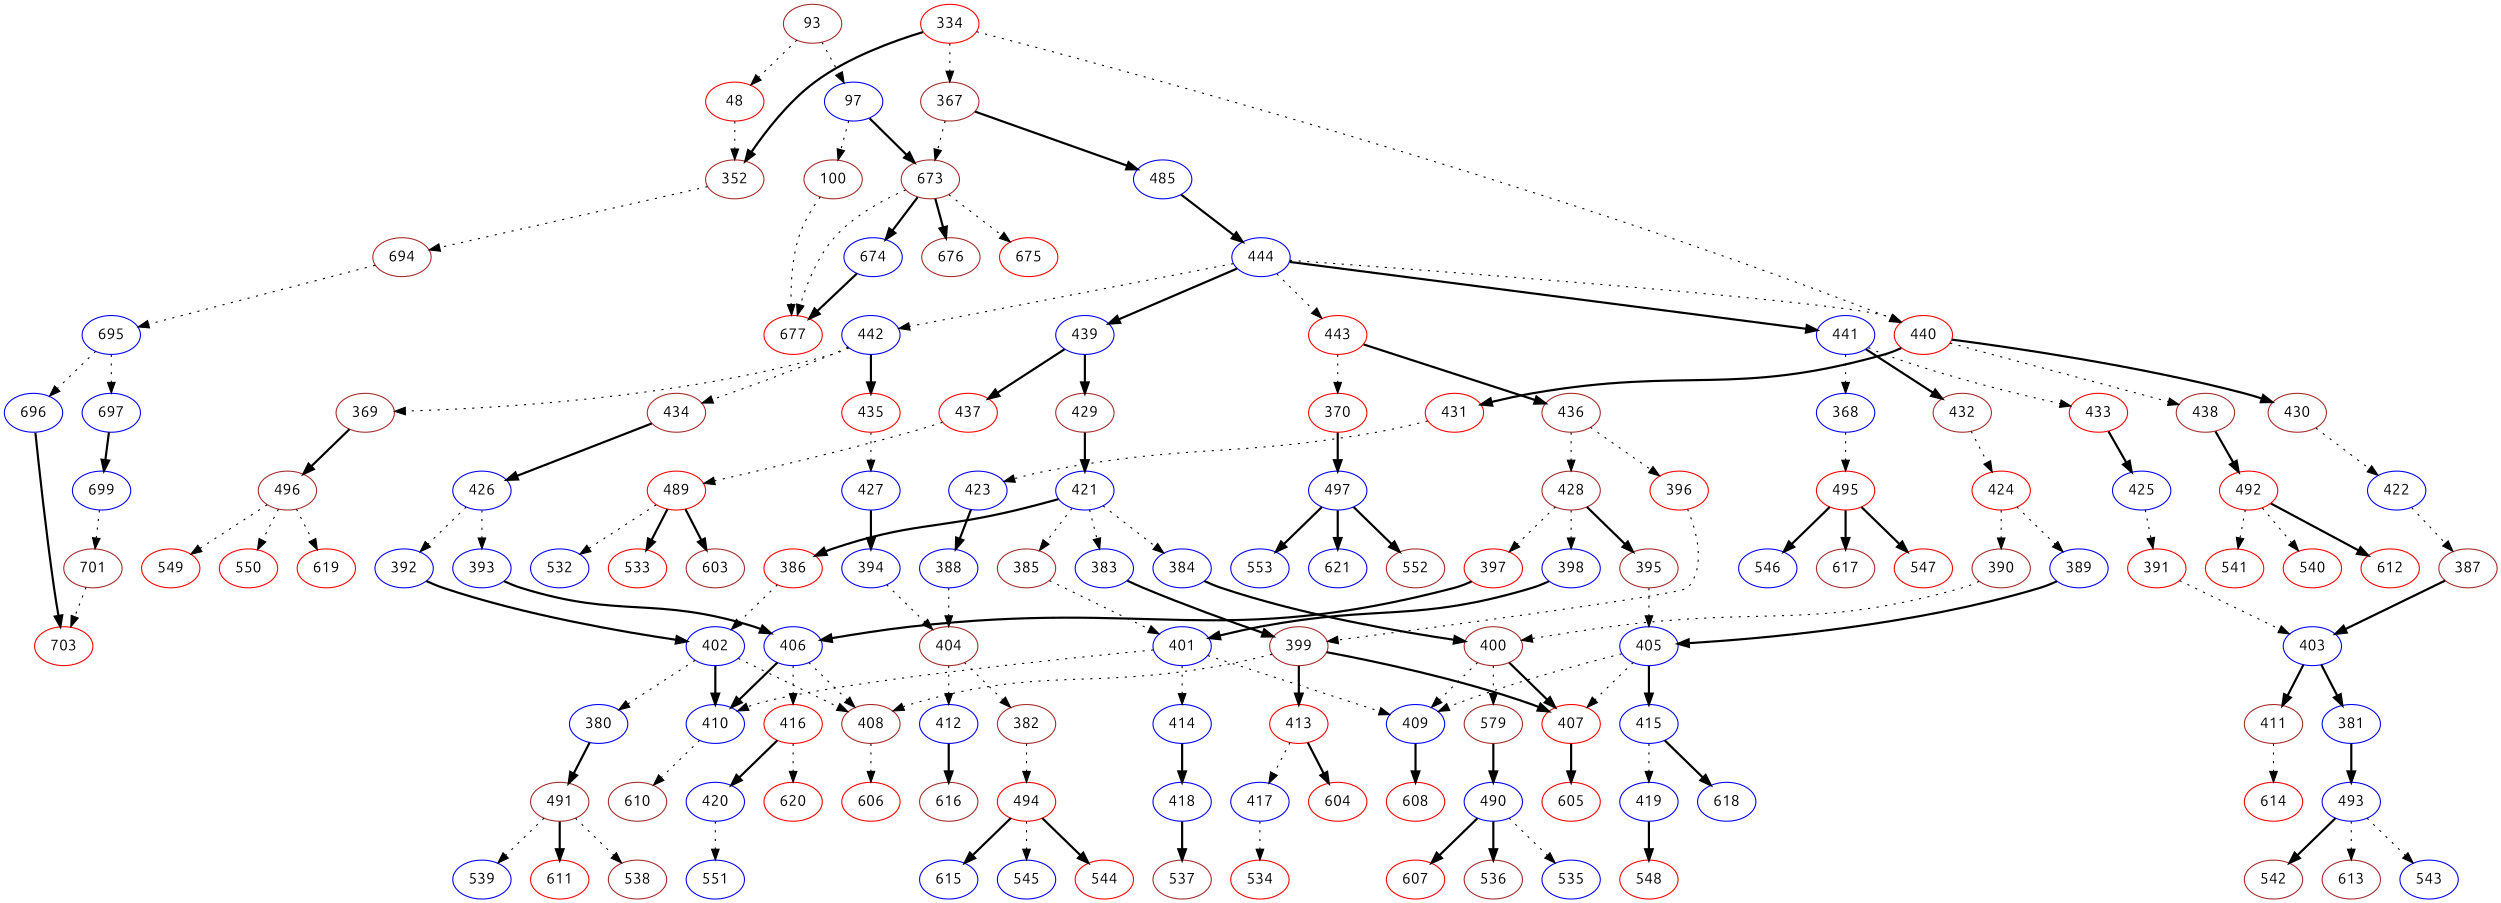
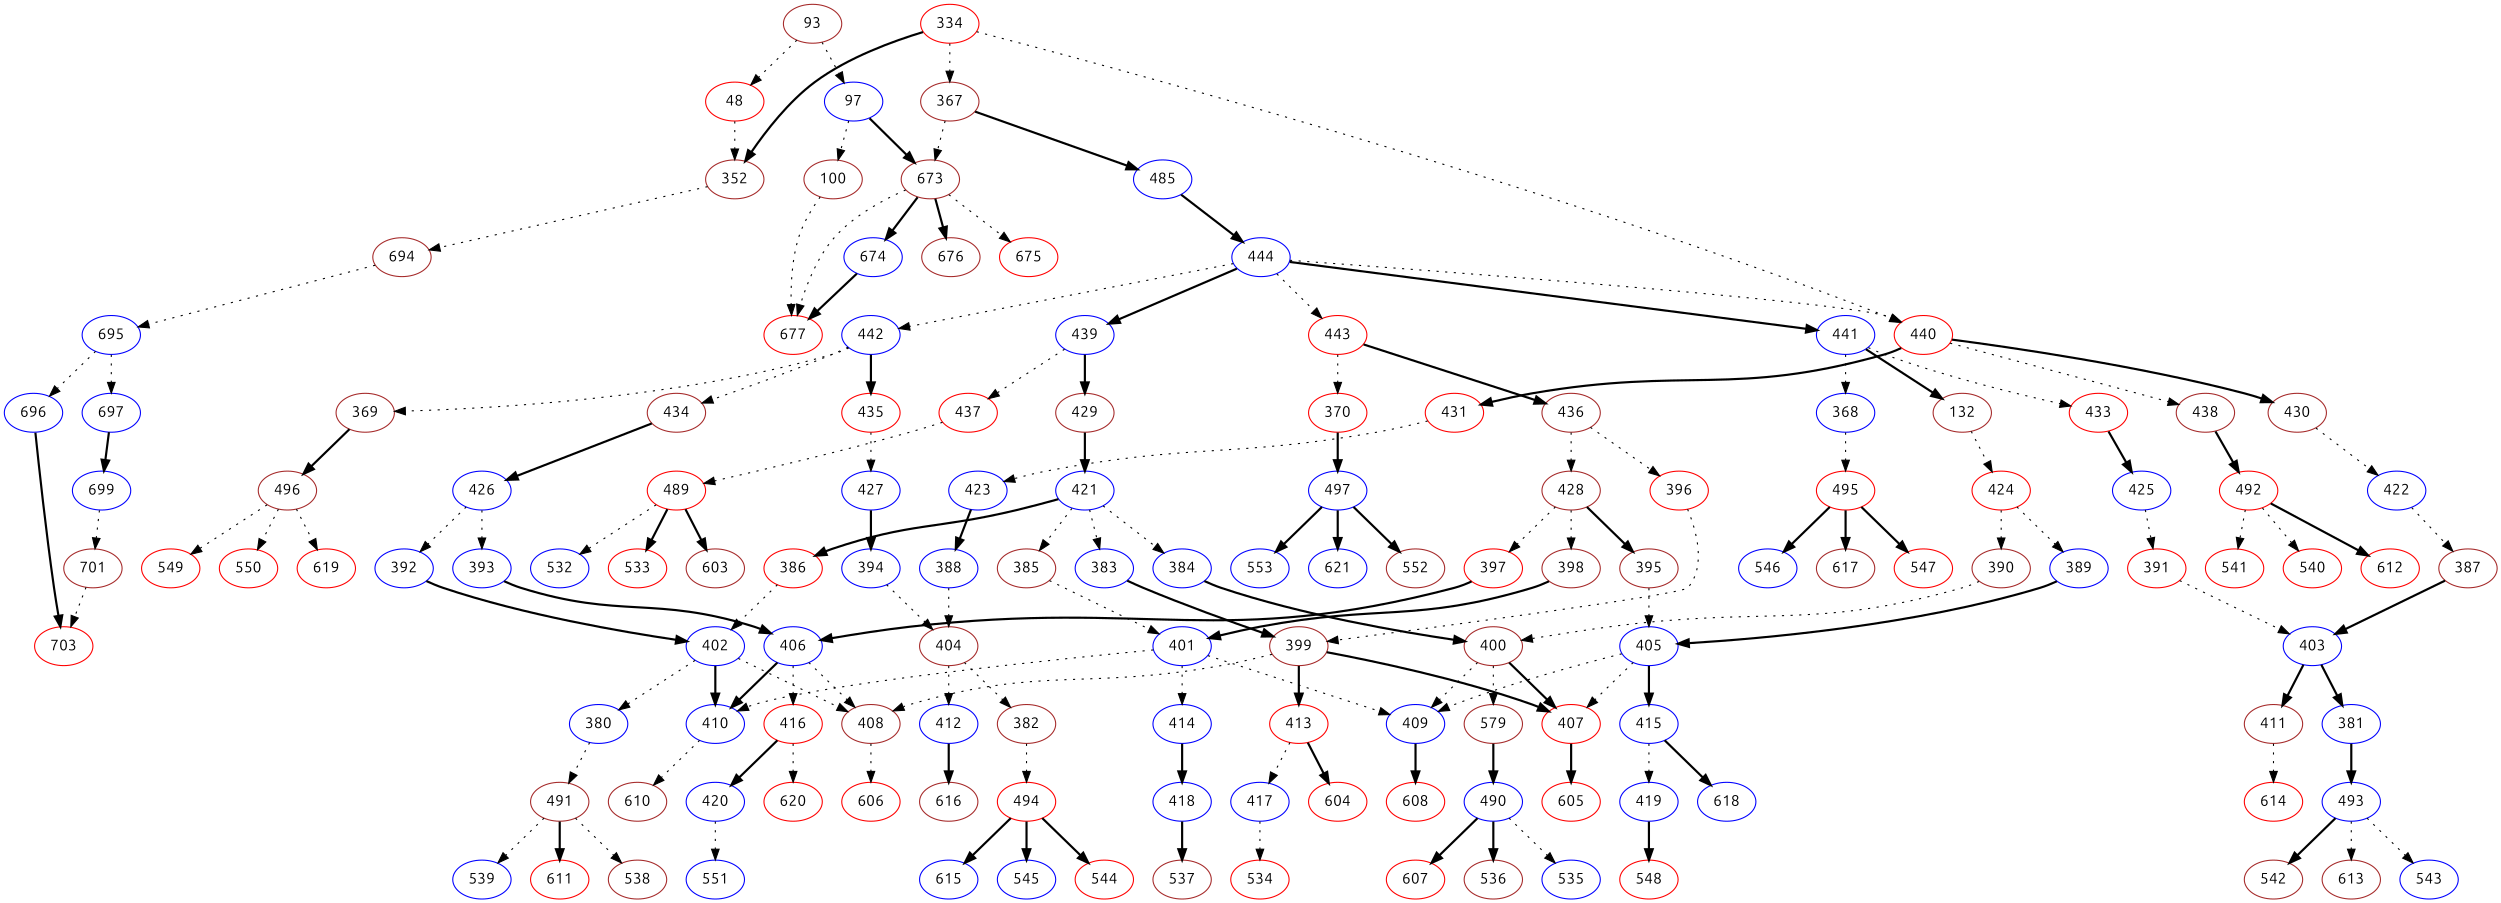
(1031, 371) -> (1031, 371)
(1962, 413) -> (1962, 413)
(1571, 568) -> (1571, 568)
(582, 758) -> (582, 758)
(1027, 835) -> (1027, 835)
